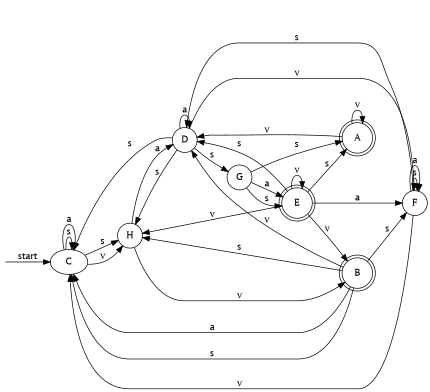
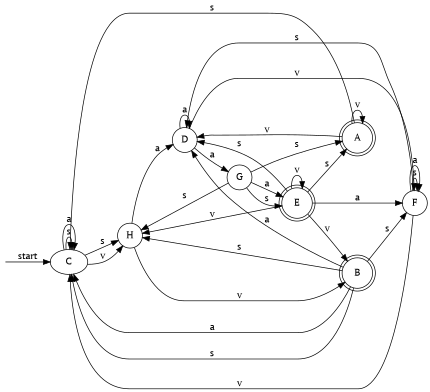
(212, 155) -> (212, 155)
(113, 178) -> (152, 13)
(156, 183) -> (188, 205)
(267, 220) -> (267, 220)
